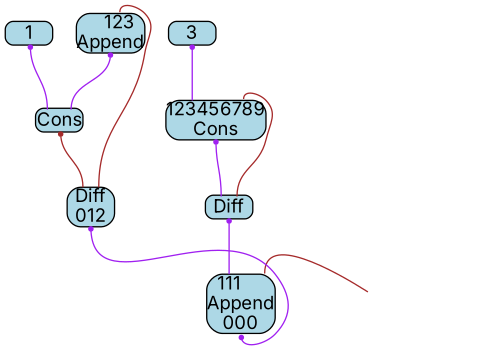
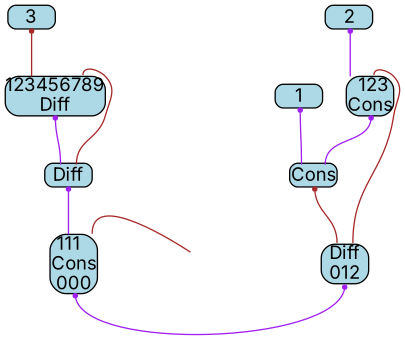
none -> (349, 17)
(111, 42) -> (371, 105)
(192, 75) -> (32, 55)
(216, 129) -> (55, 105)
(241, 304) -> (74, 264)
